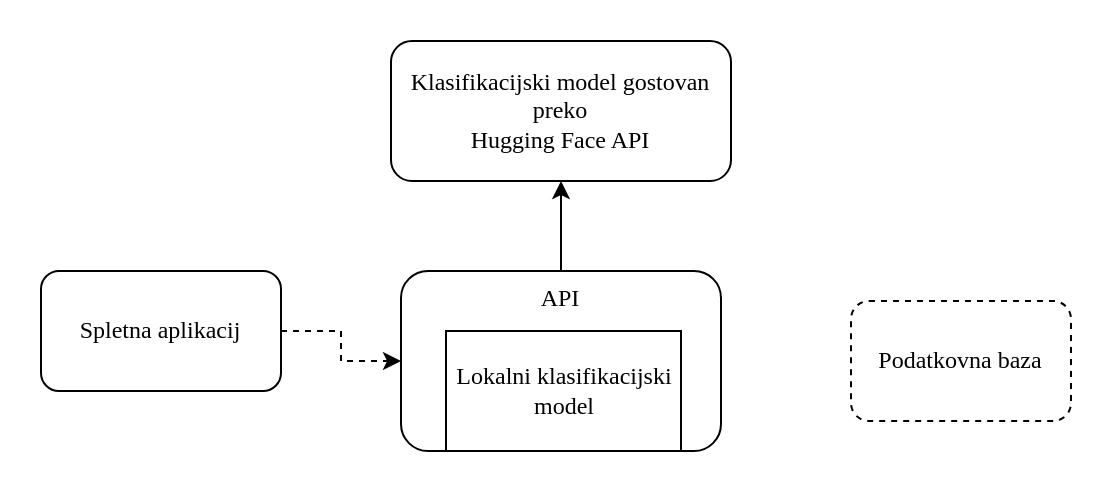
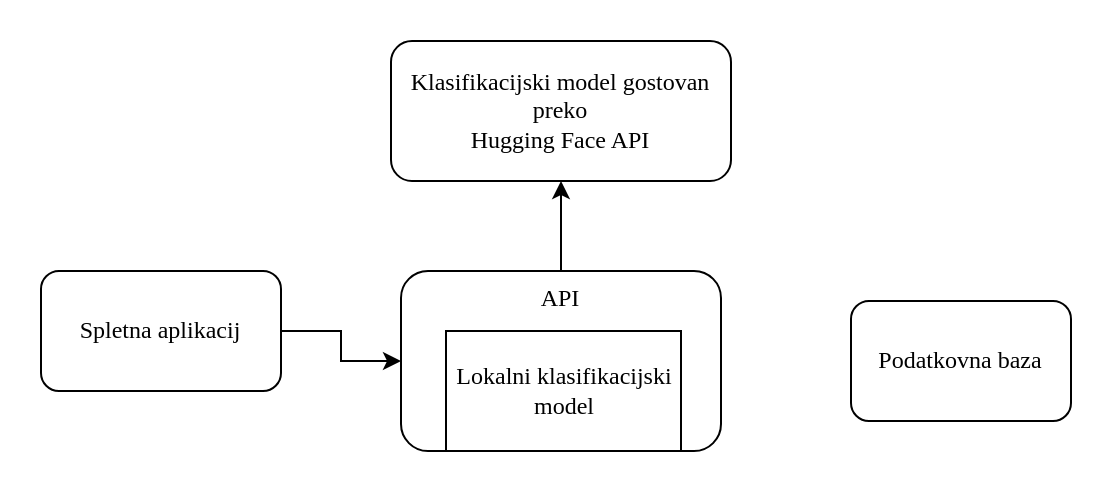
(341, 339) -> (341, 339)
(961, 361) -> (961, 361)
